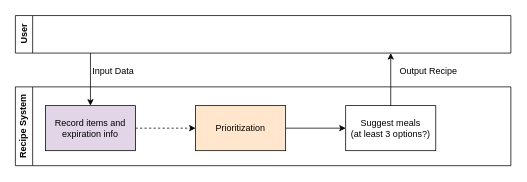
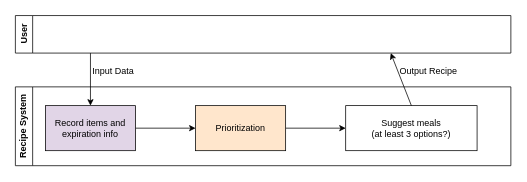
(163, 128) -> (163, 128)
(390, 128) -> (411, 128)
